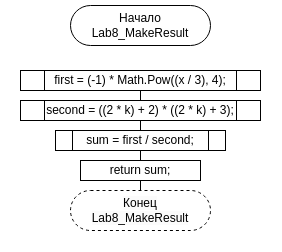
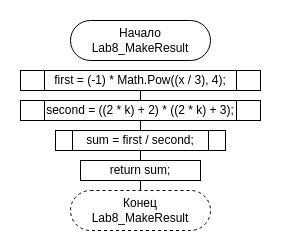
(141, 26) -> (141, 41)
